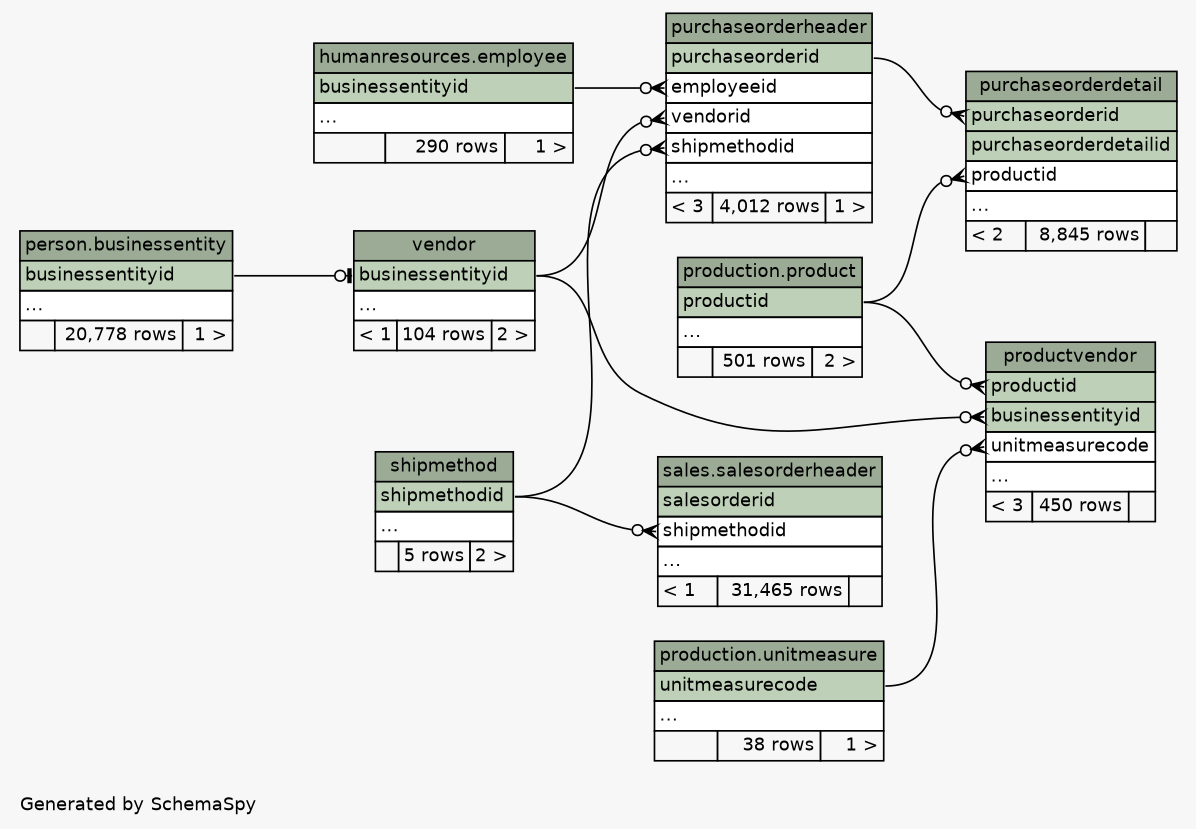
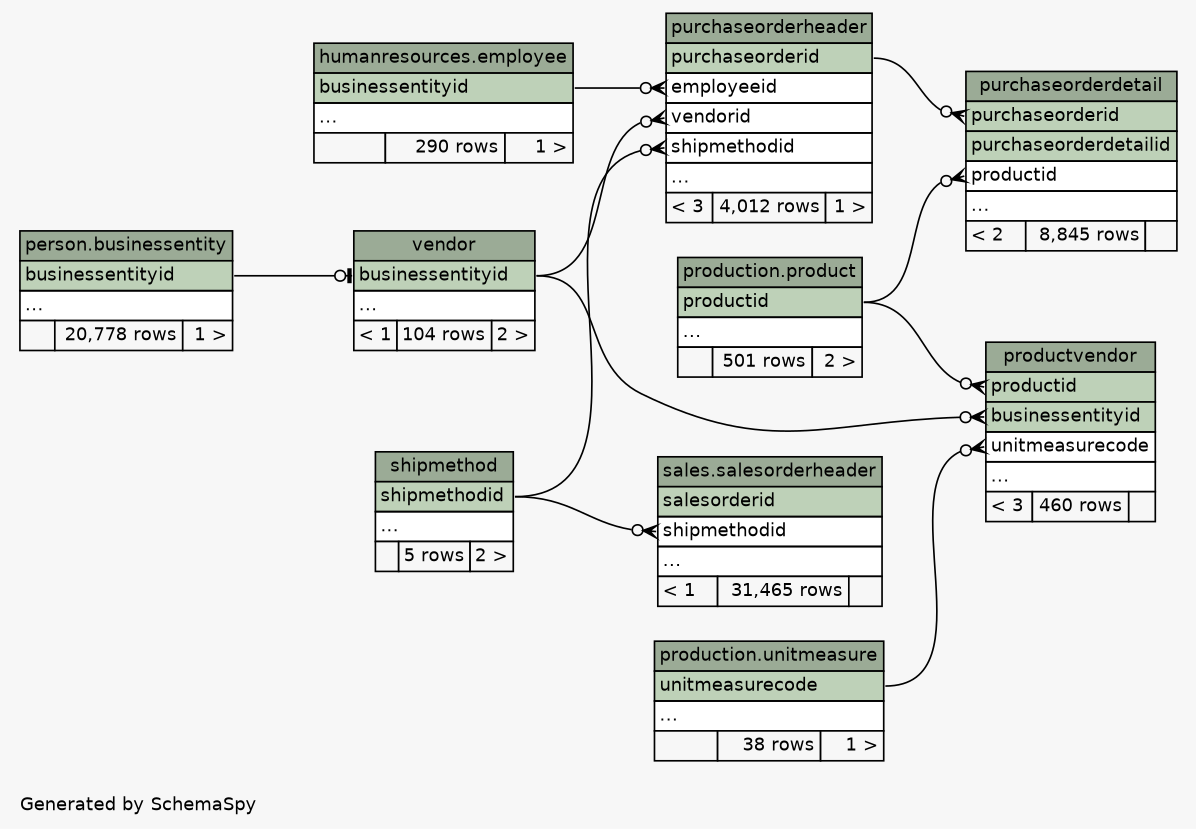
(1081, 506) -> (1081, 506)
